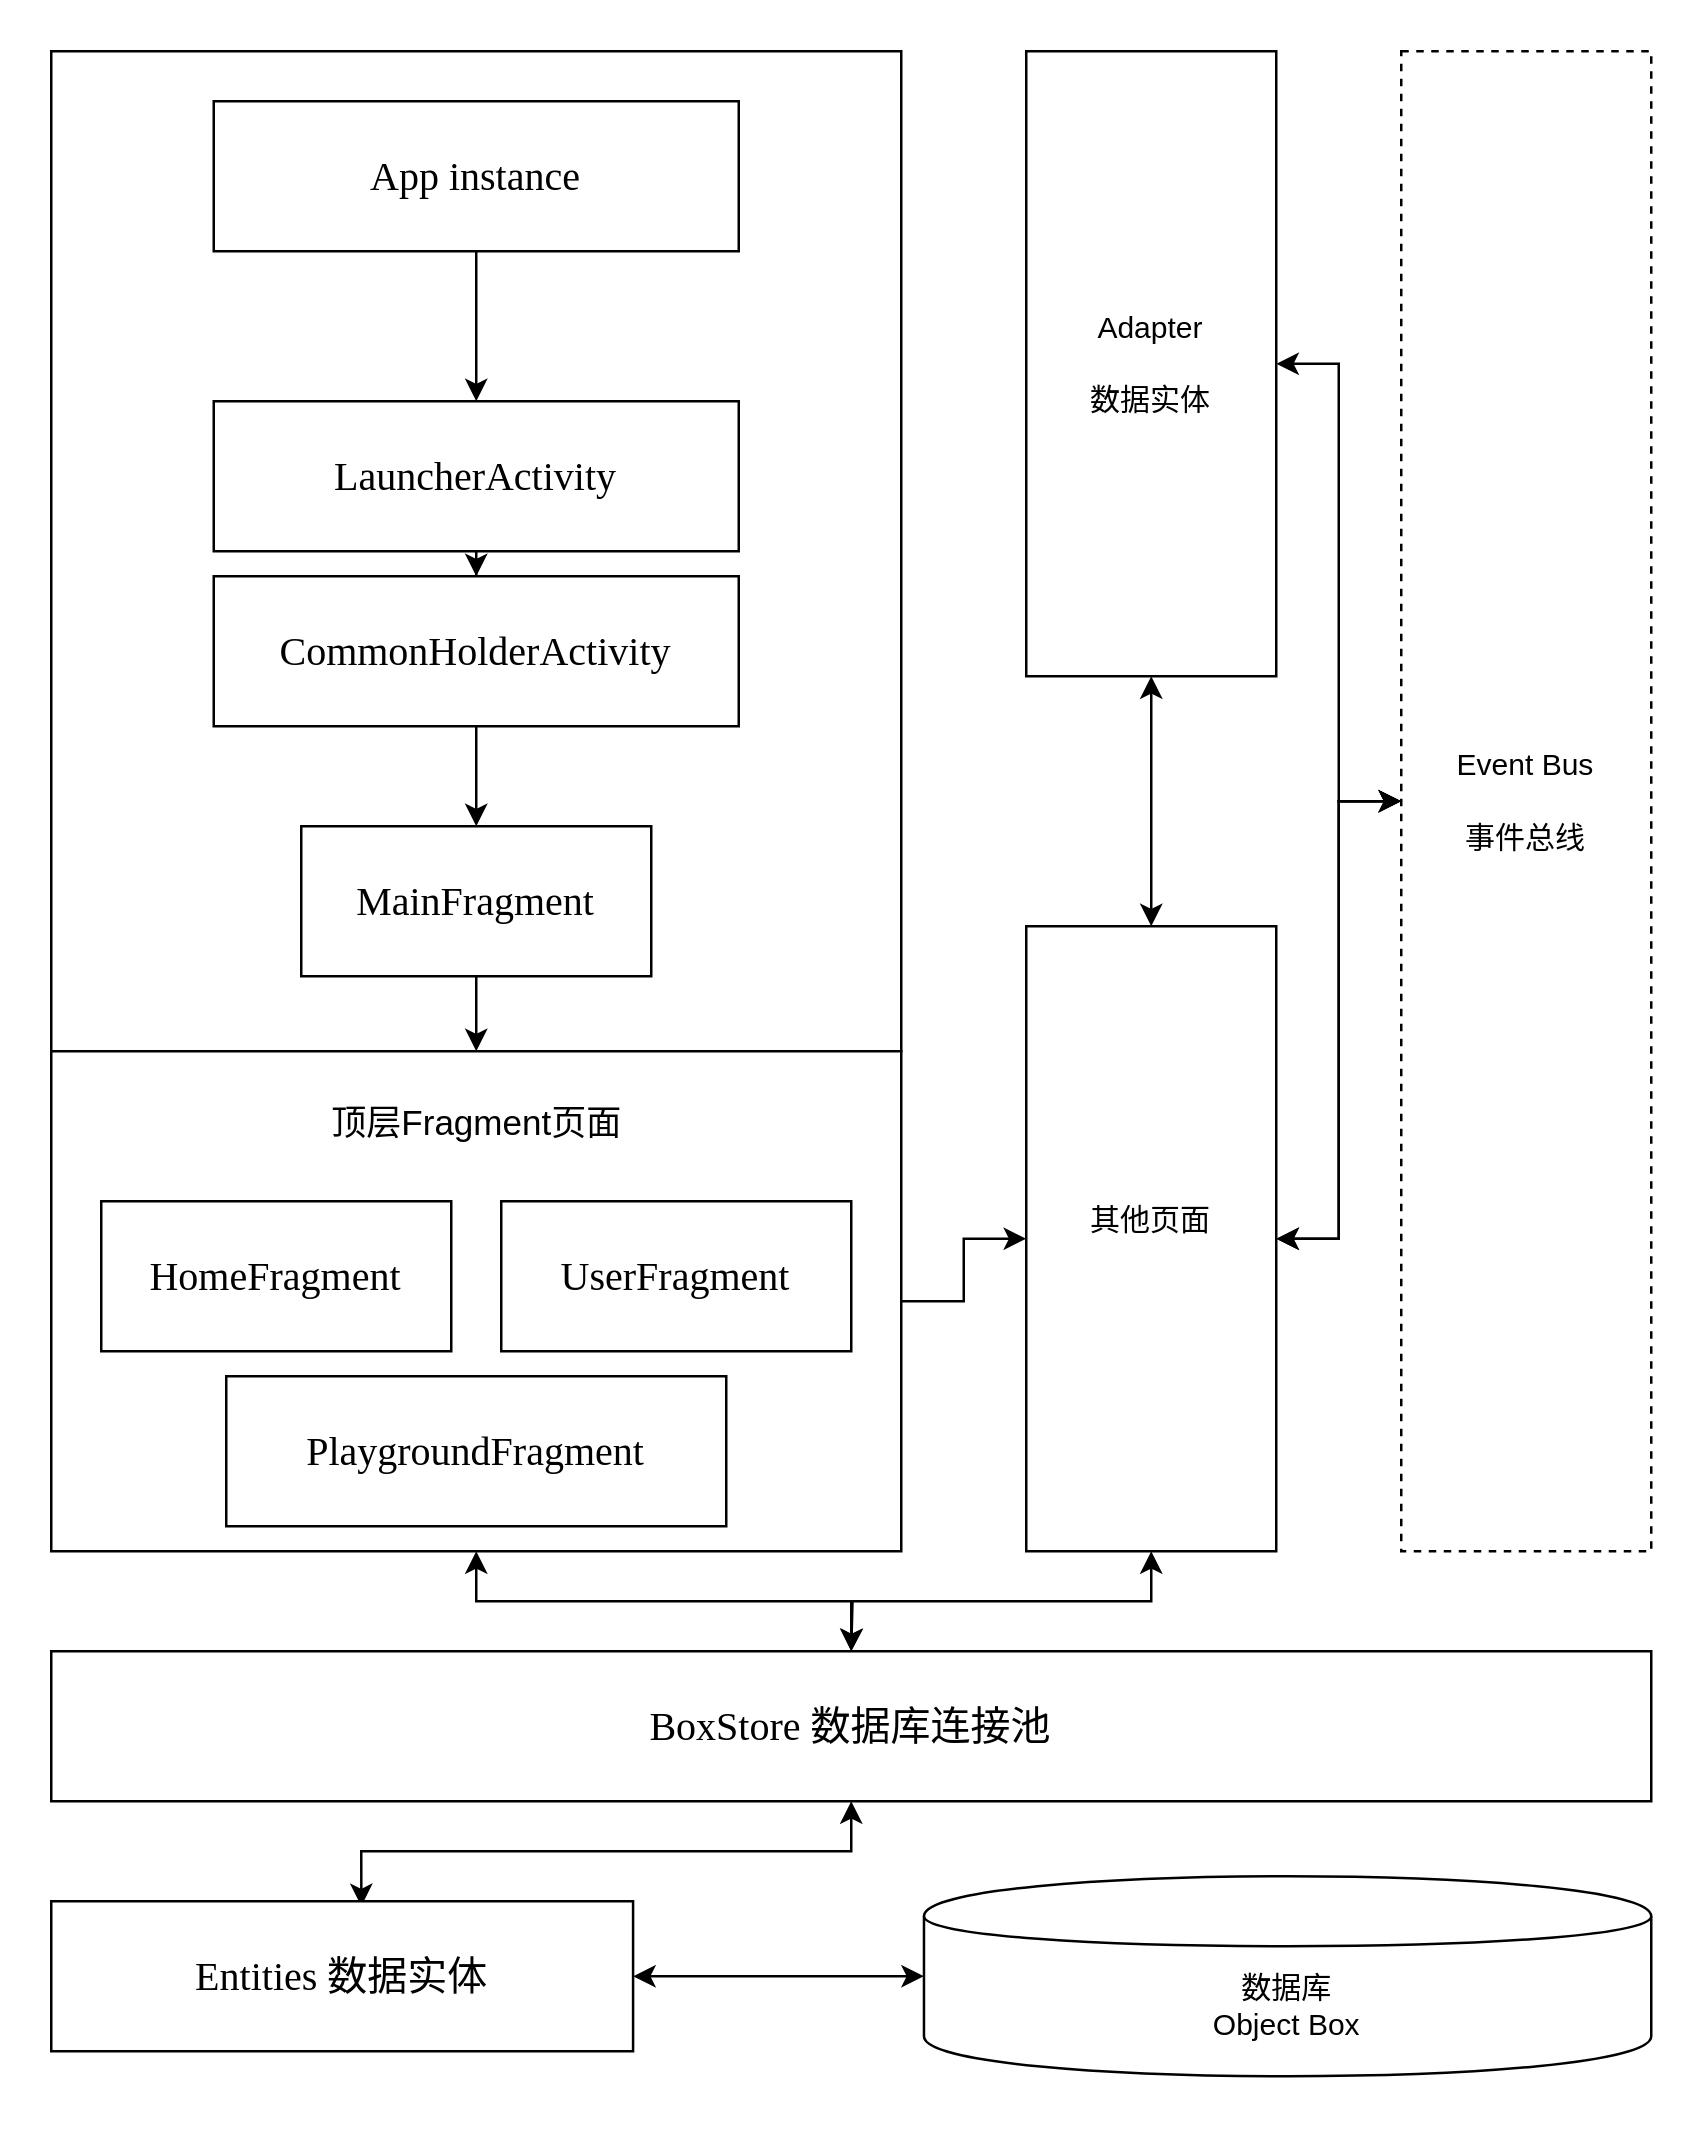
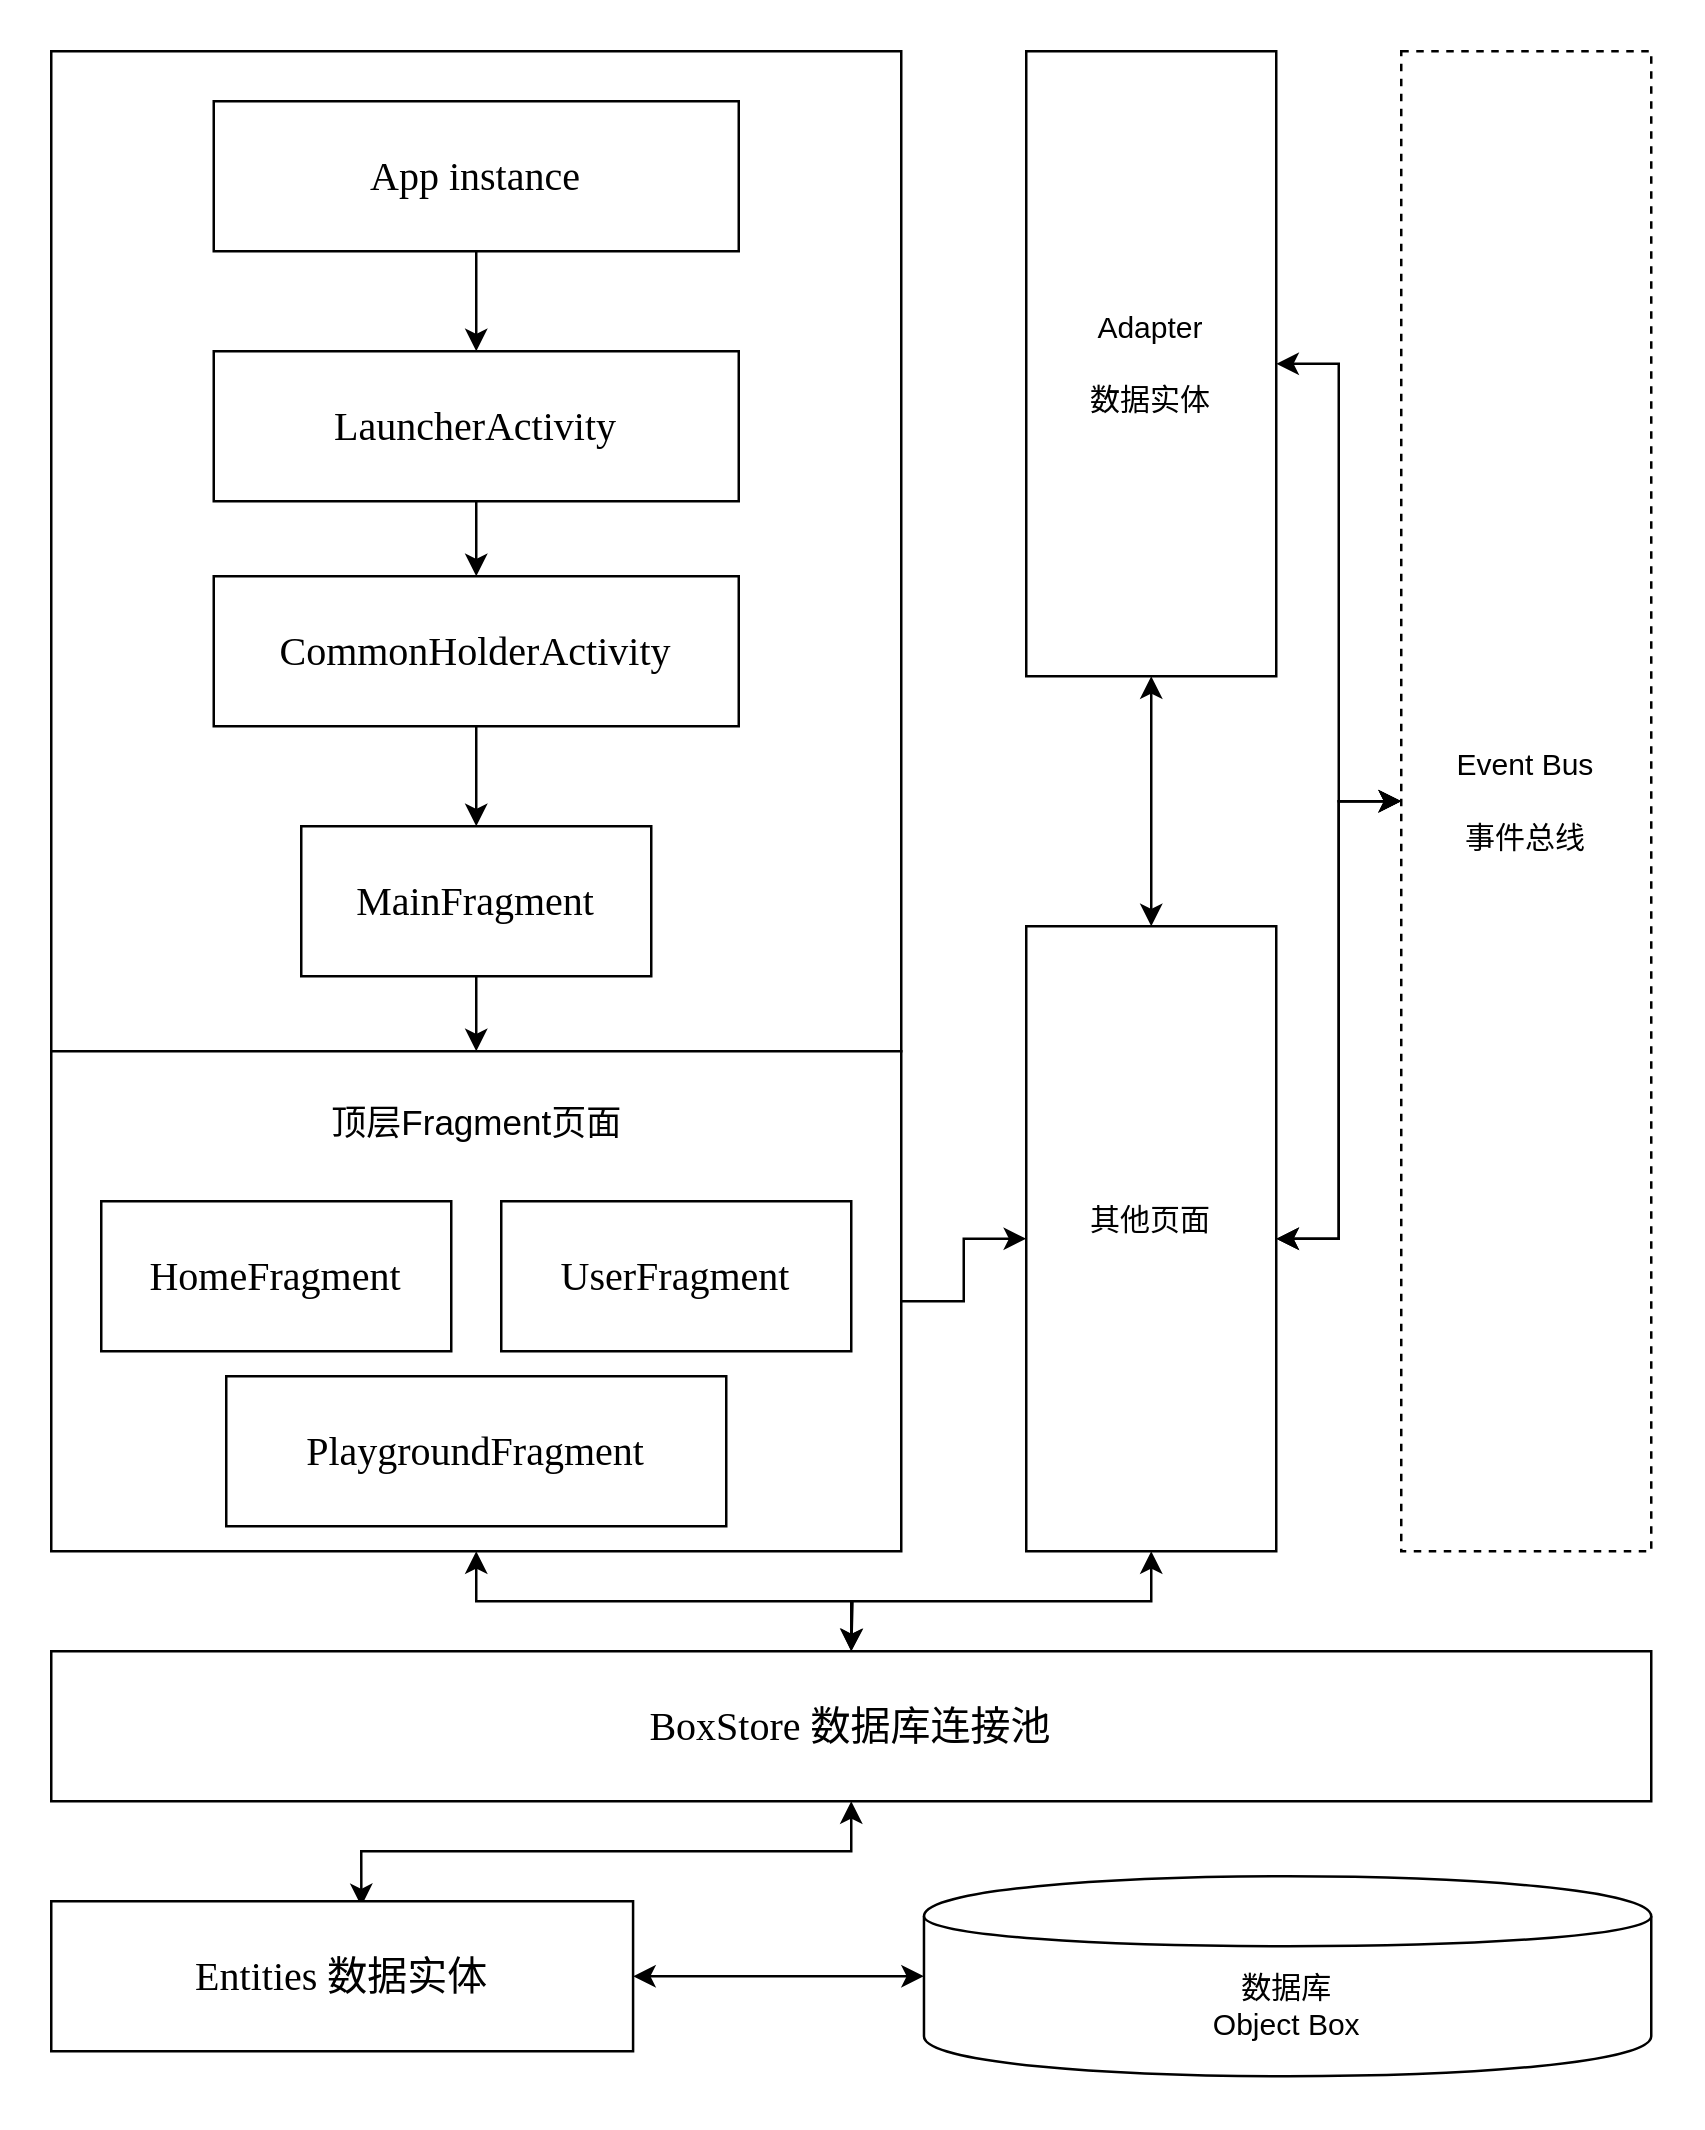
(476, 476) -> (476, 426)
